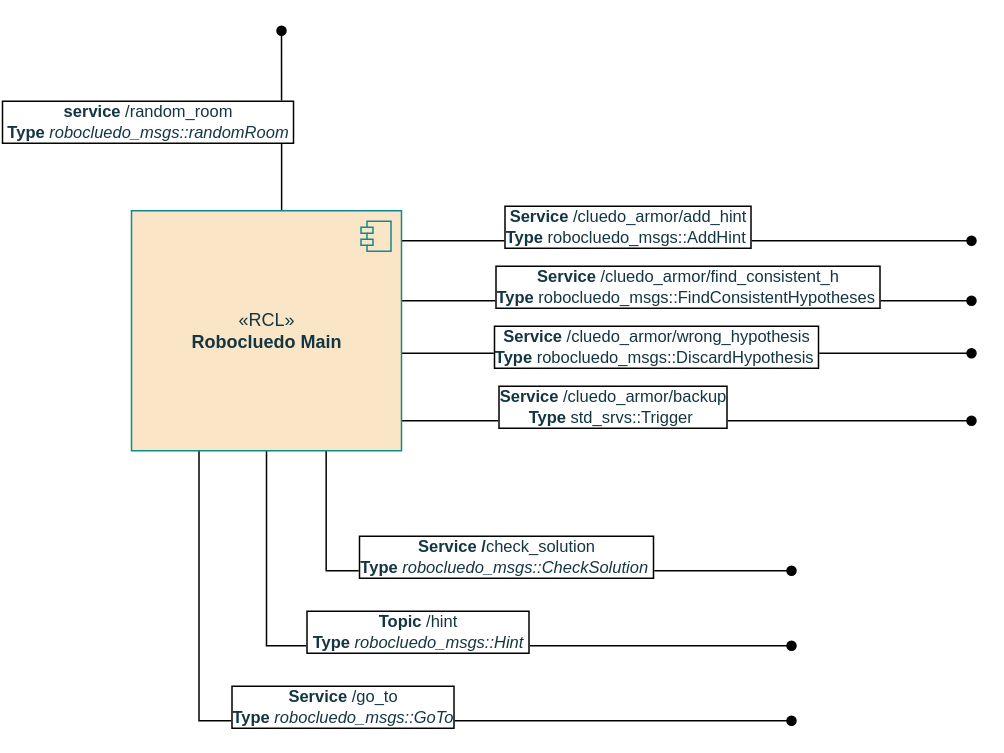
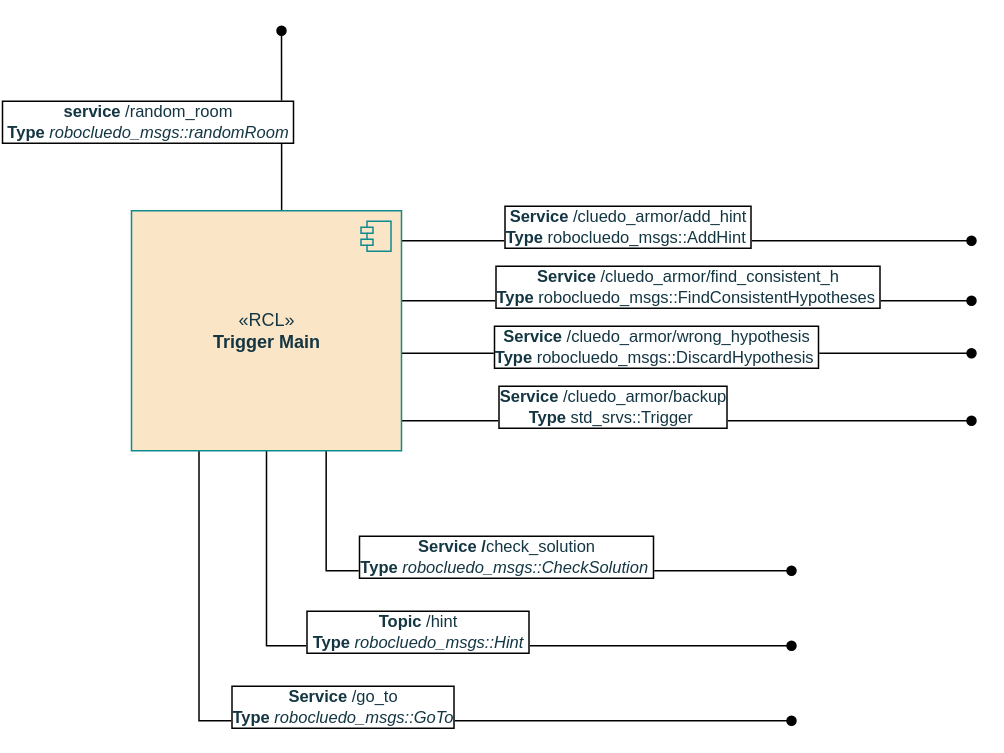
(267, 331) -> (267, 331)
